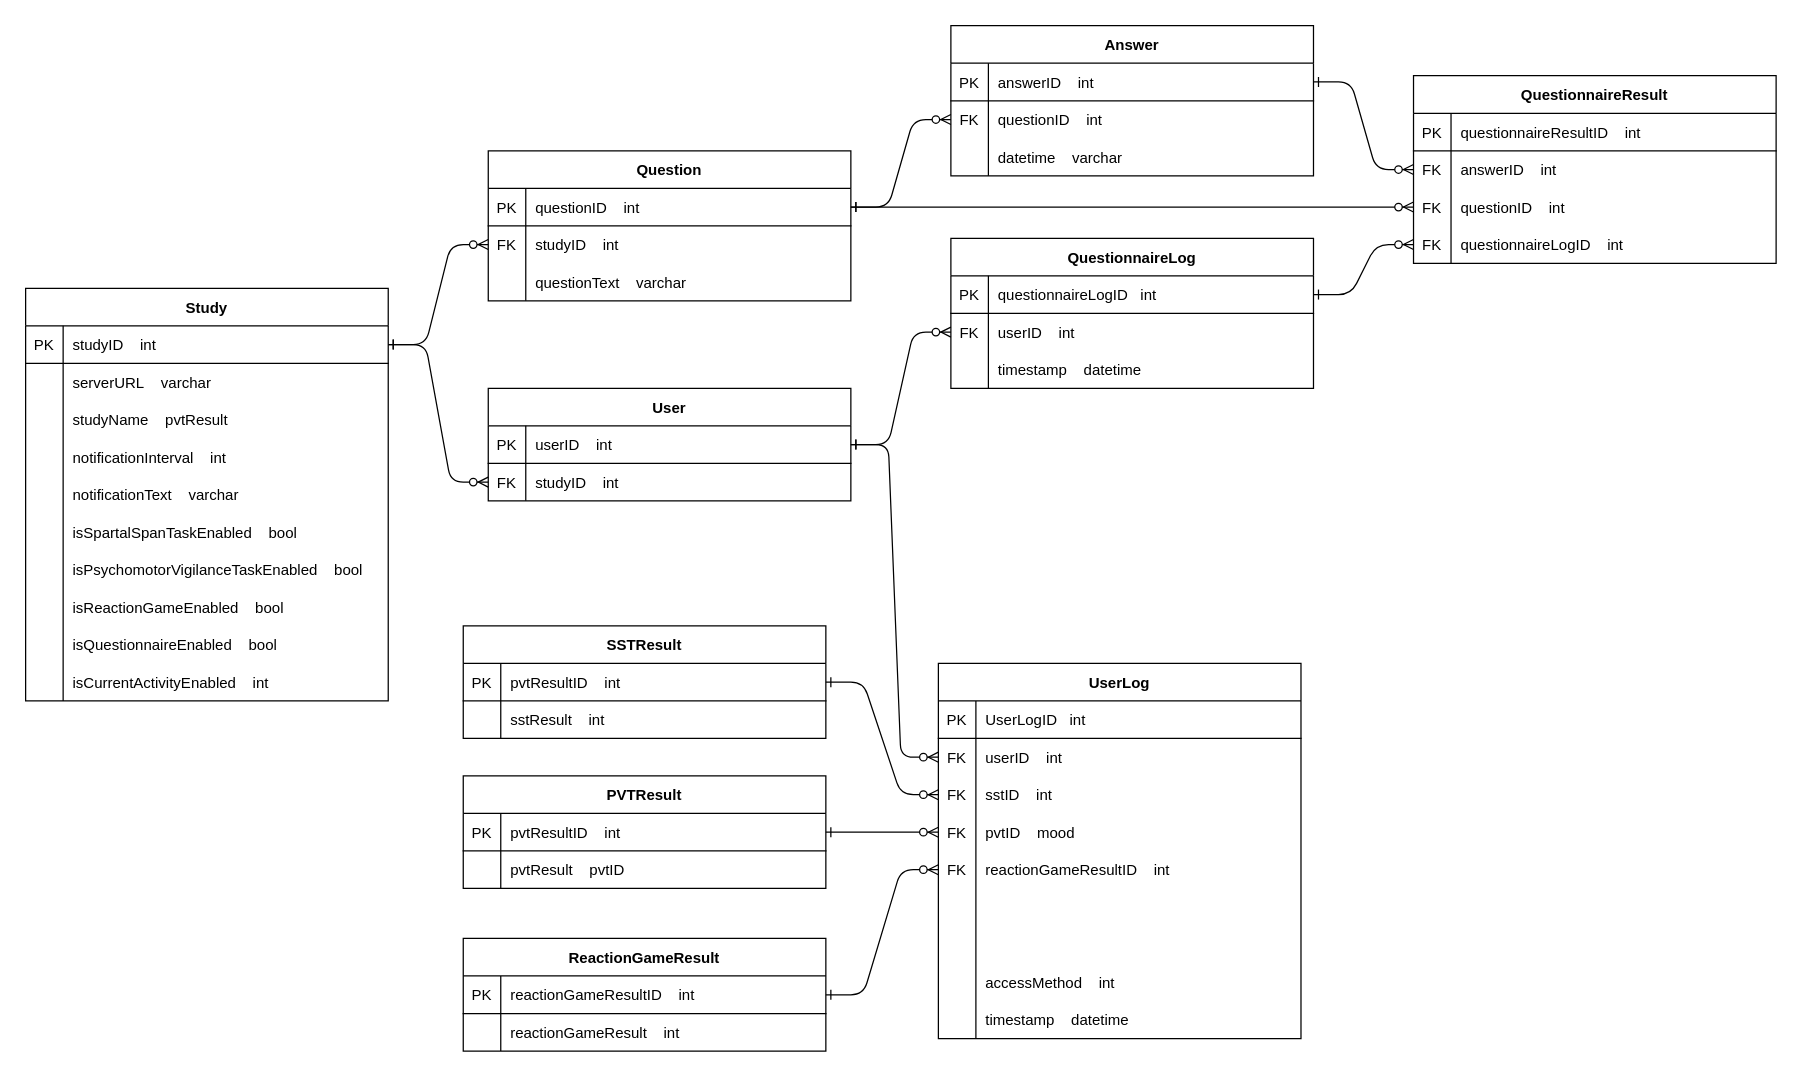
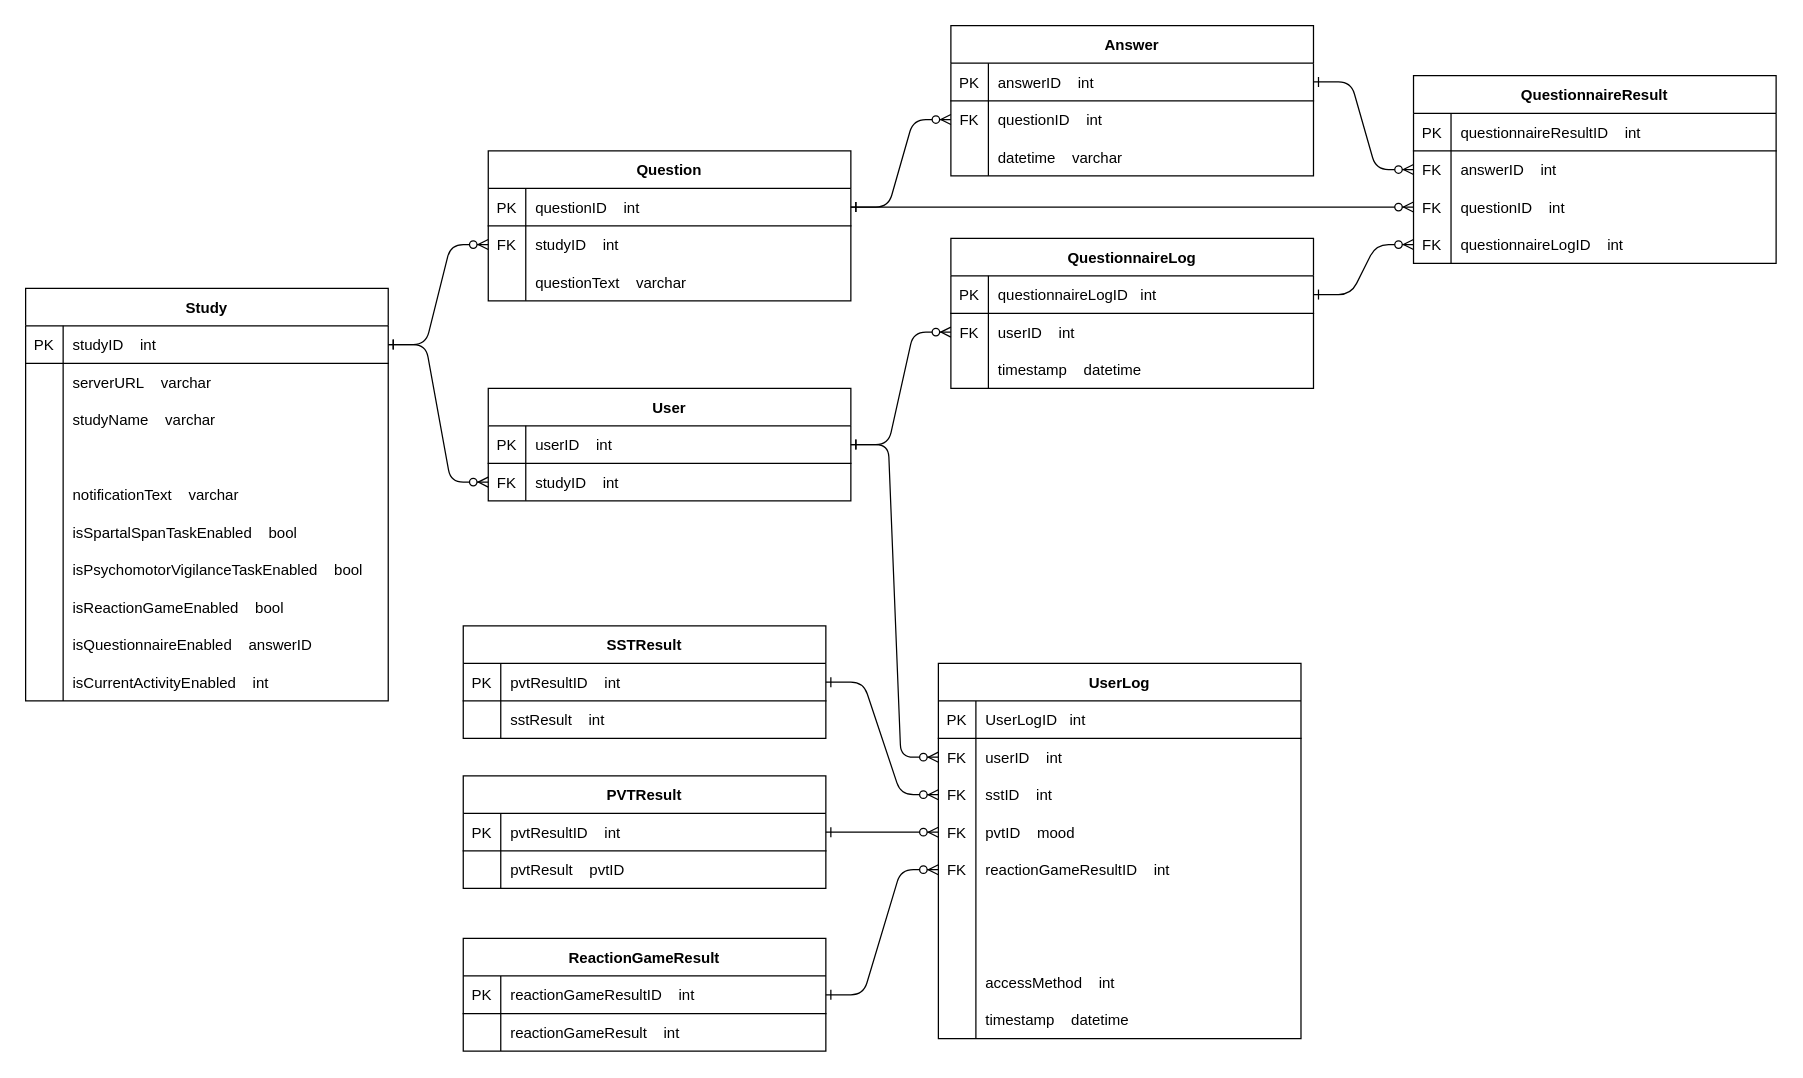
(163, 420) -> (157, 420)
(226, 457) -> none
(189, 645) -> (208, 645)
